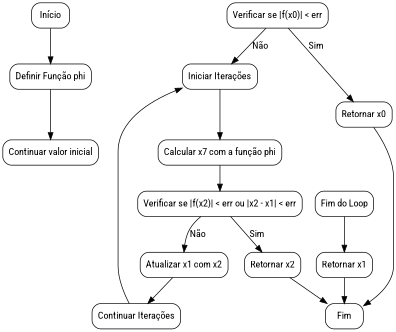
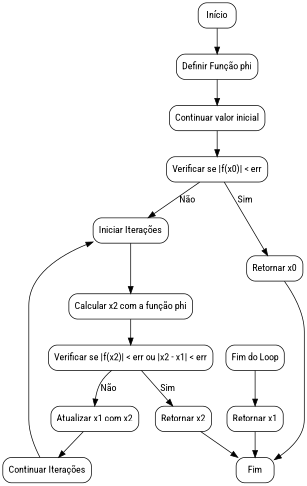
none -> (217, 140)
(220, 153) -> (131, 306)
